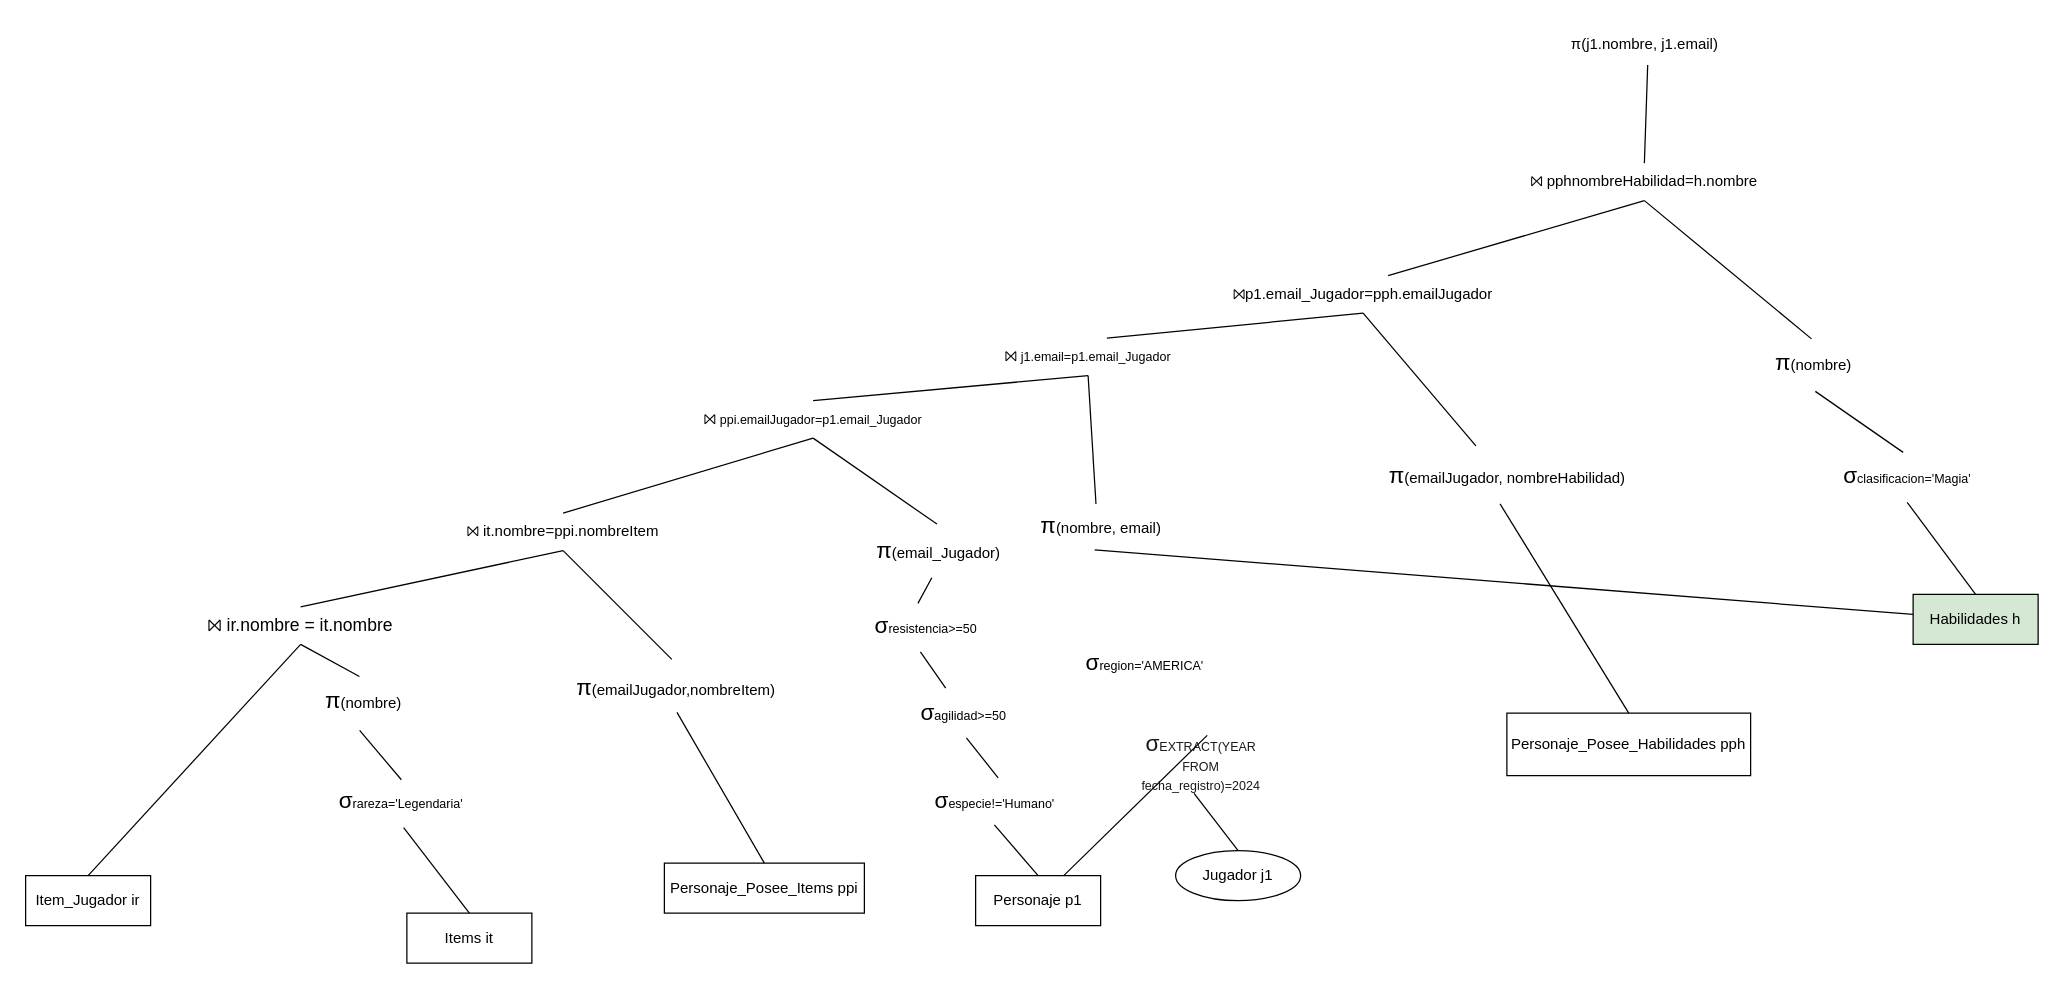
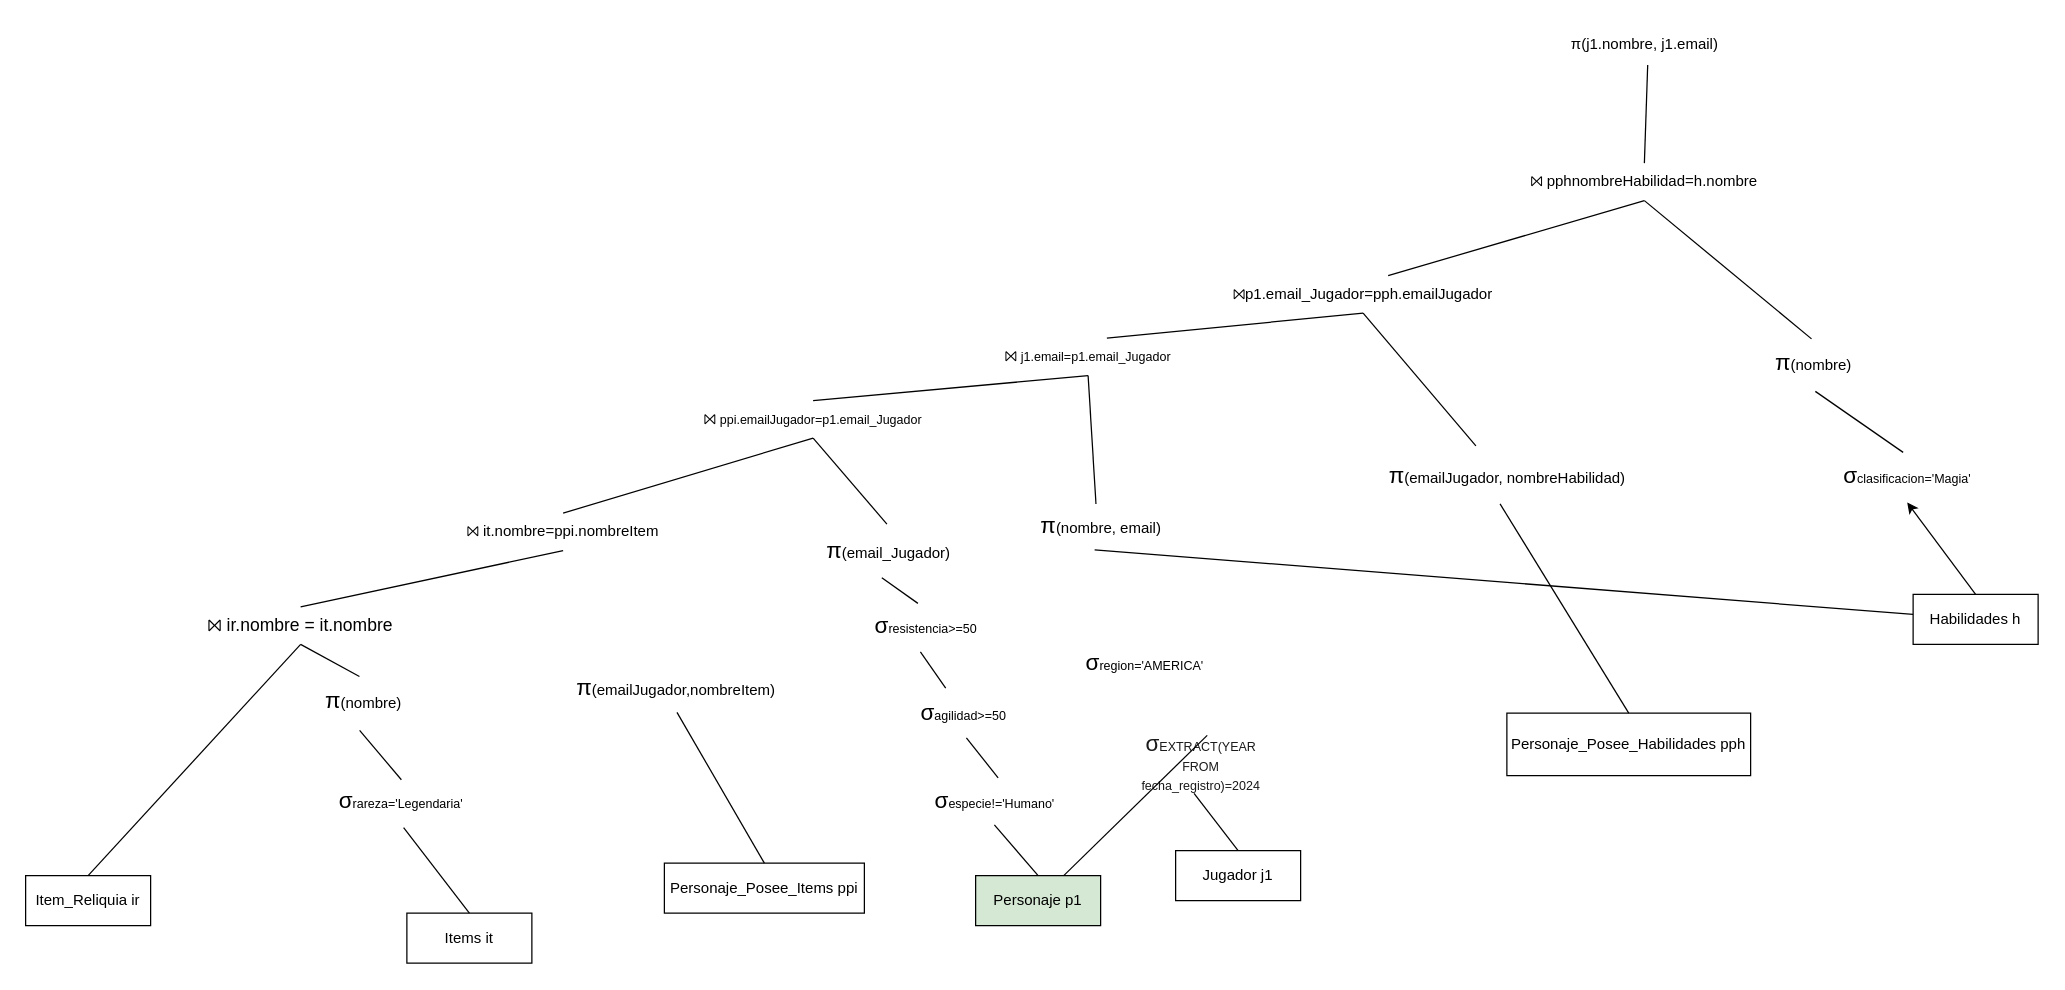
(1910, 506) -> (1913, 510)
(938, 551) -> (888, 551)
(618, 605) -> none
(1976, 619) -> (1976, 619)
(1238, 876) -> (1238, 876)
(88, 901) -> (88, 901)
(1038, 901) -> (1038, 901)
